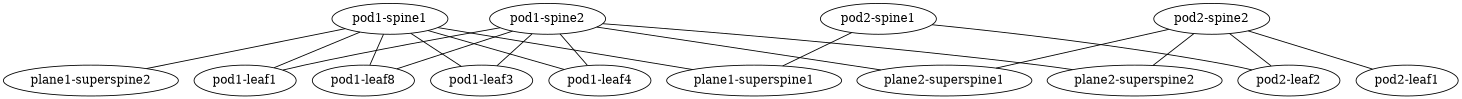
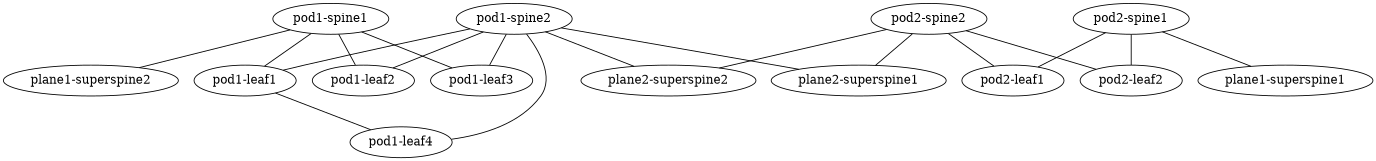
(565, 49) -> none
(496, 50) -> (323, 111)
none -> (1072, 50)
(363, 81) -> (363, 81)
